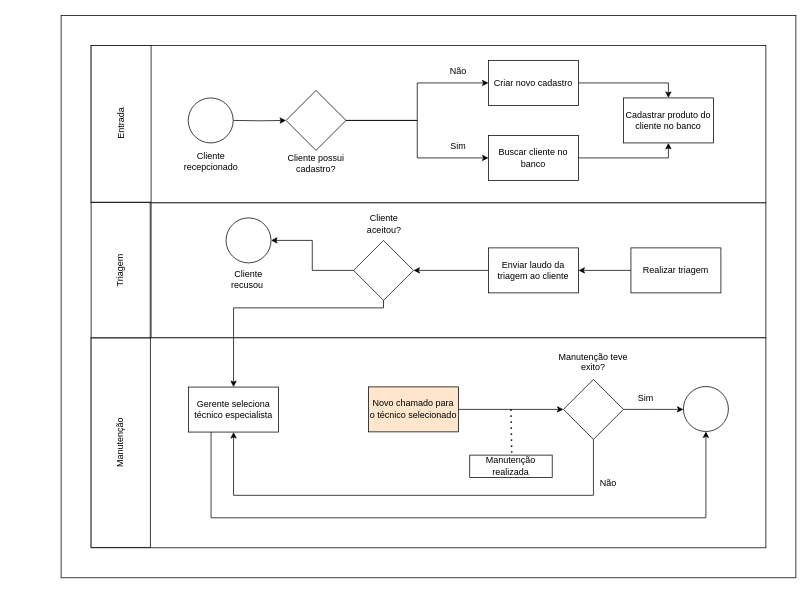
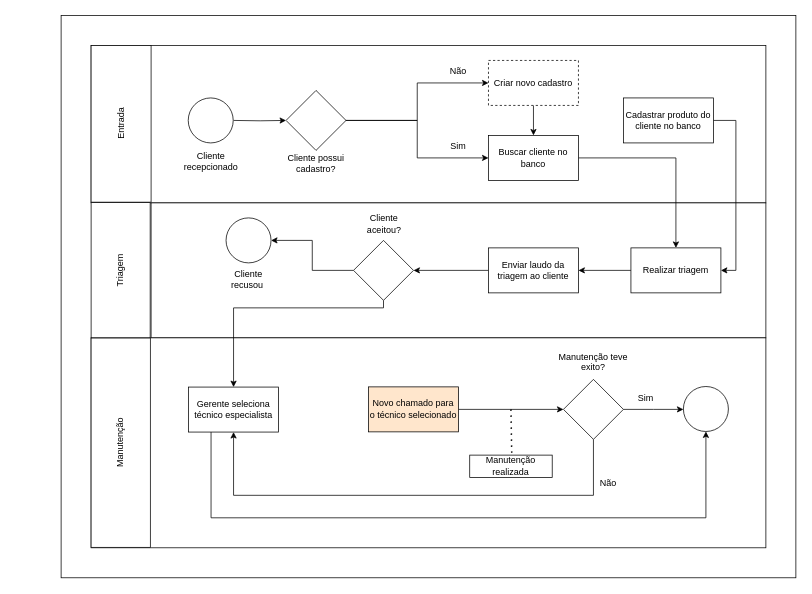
(534, 83) -> (534, 83)
(669, 86) -> (534, 117)
none -> (726, 120)
(669, 155) -> (673, 158)
